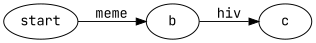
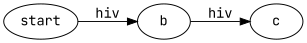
(112, 14) -> (108, 14)
